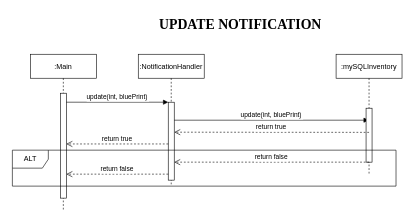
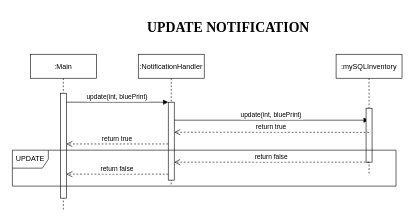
(240, 24) -> (228, 27)
(30, 159) -> (30, 159)
